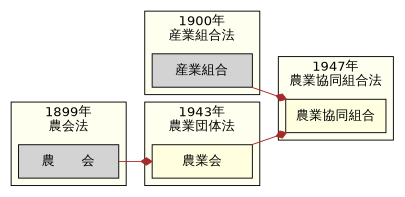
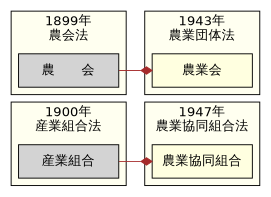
(266, 140) -> none
